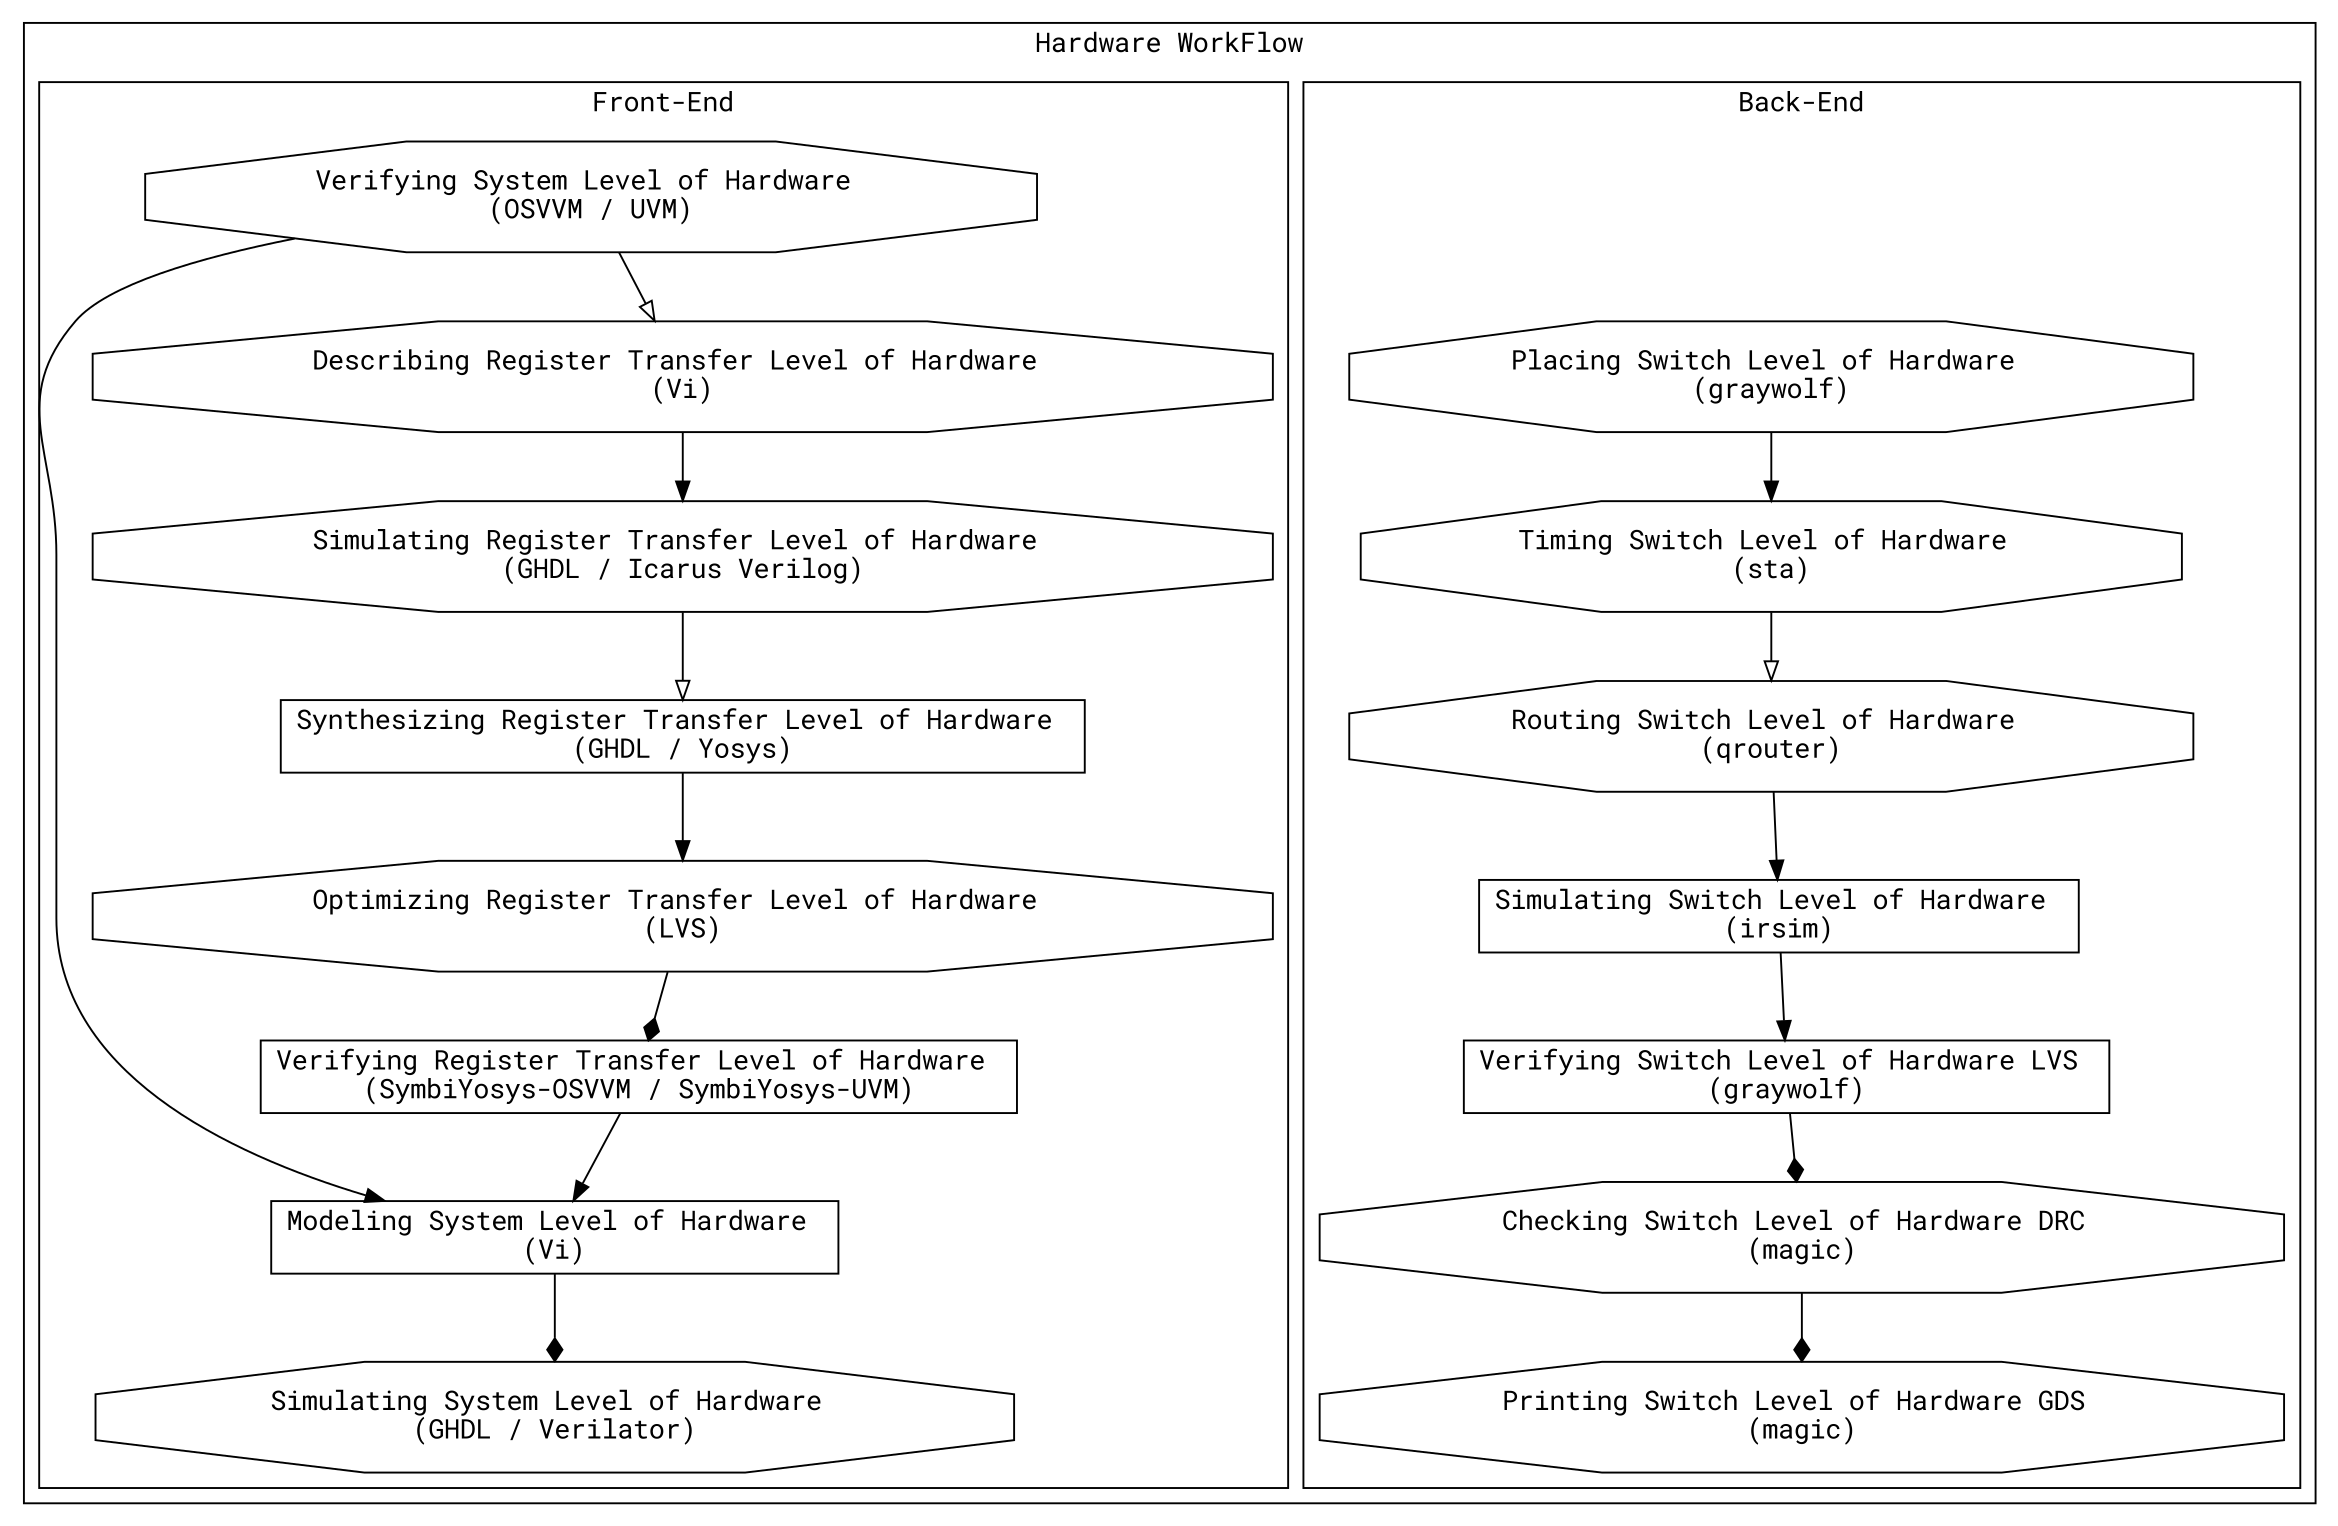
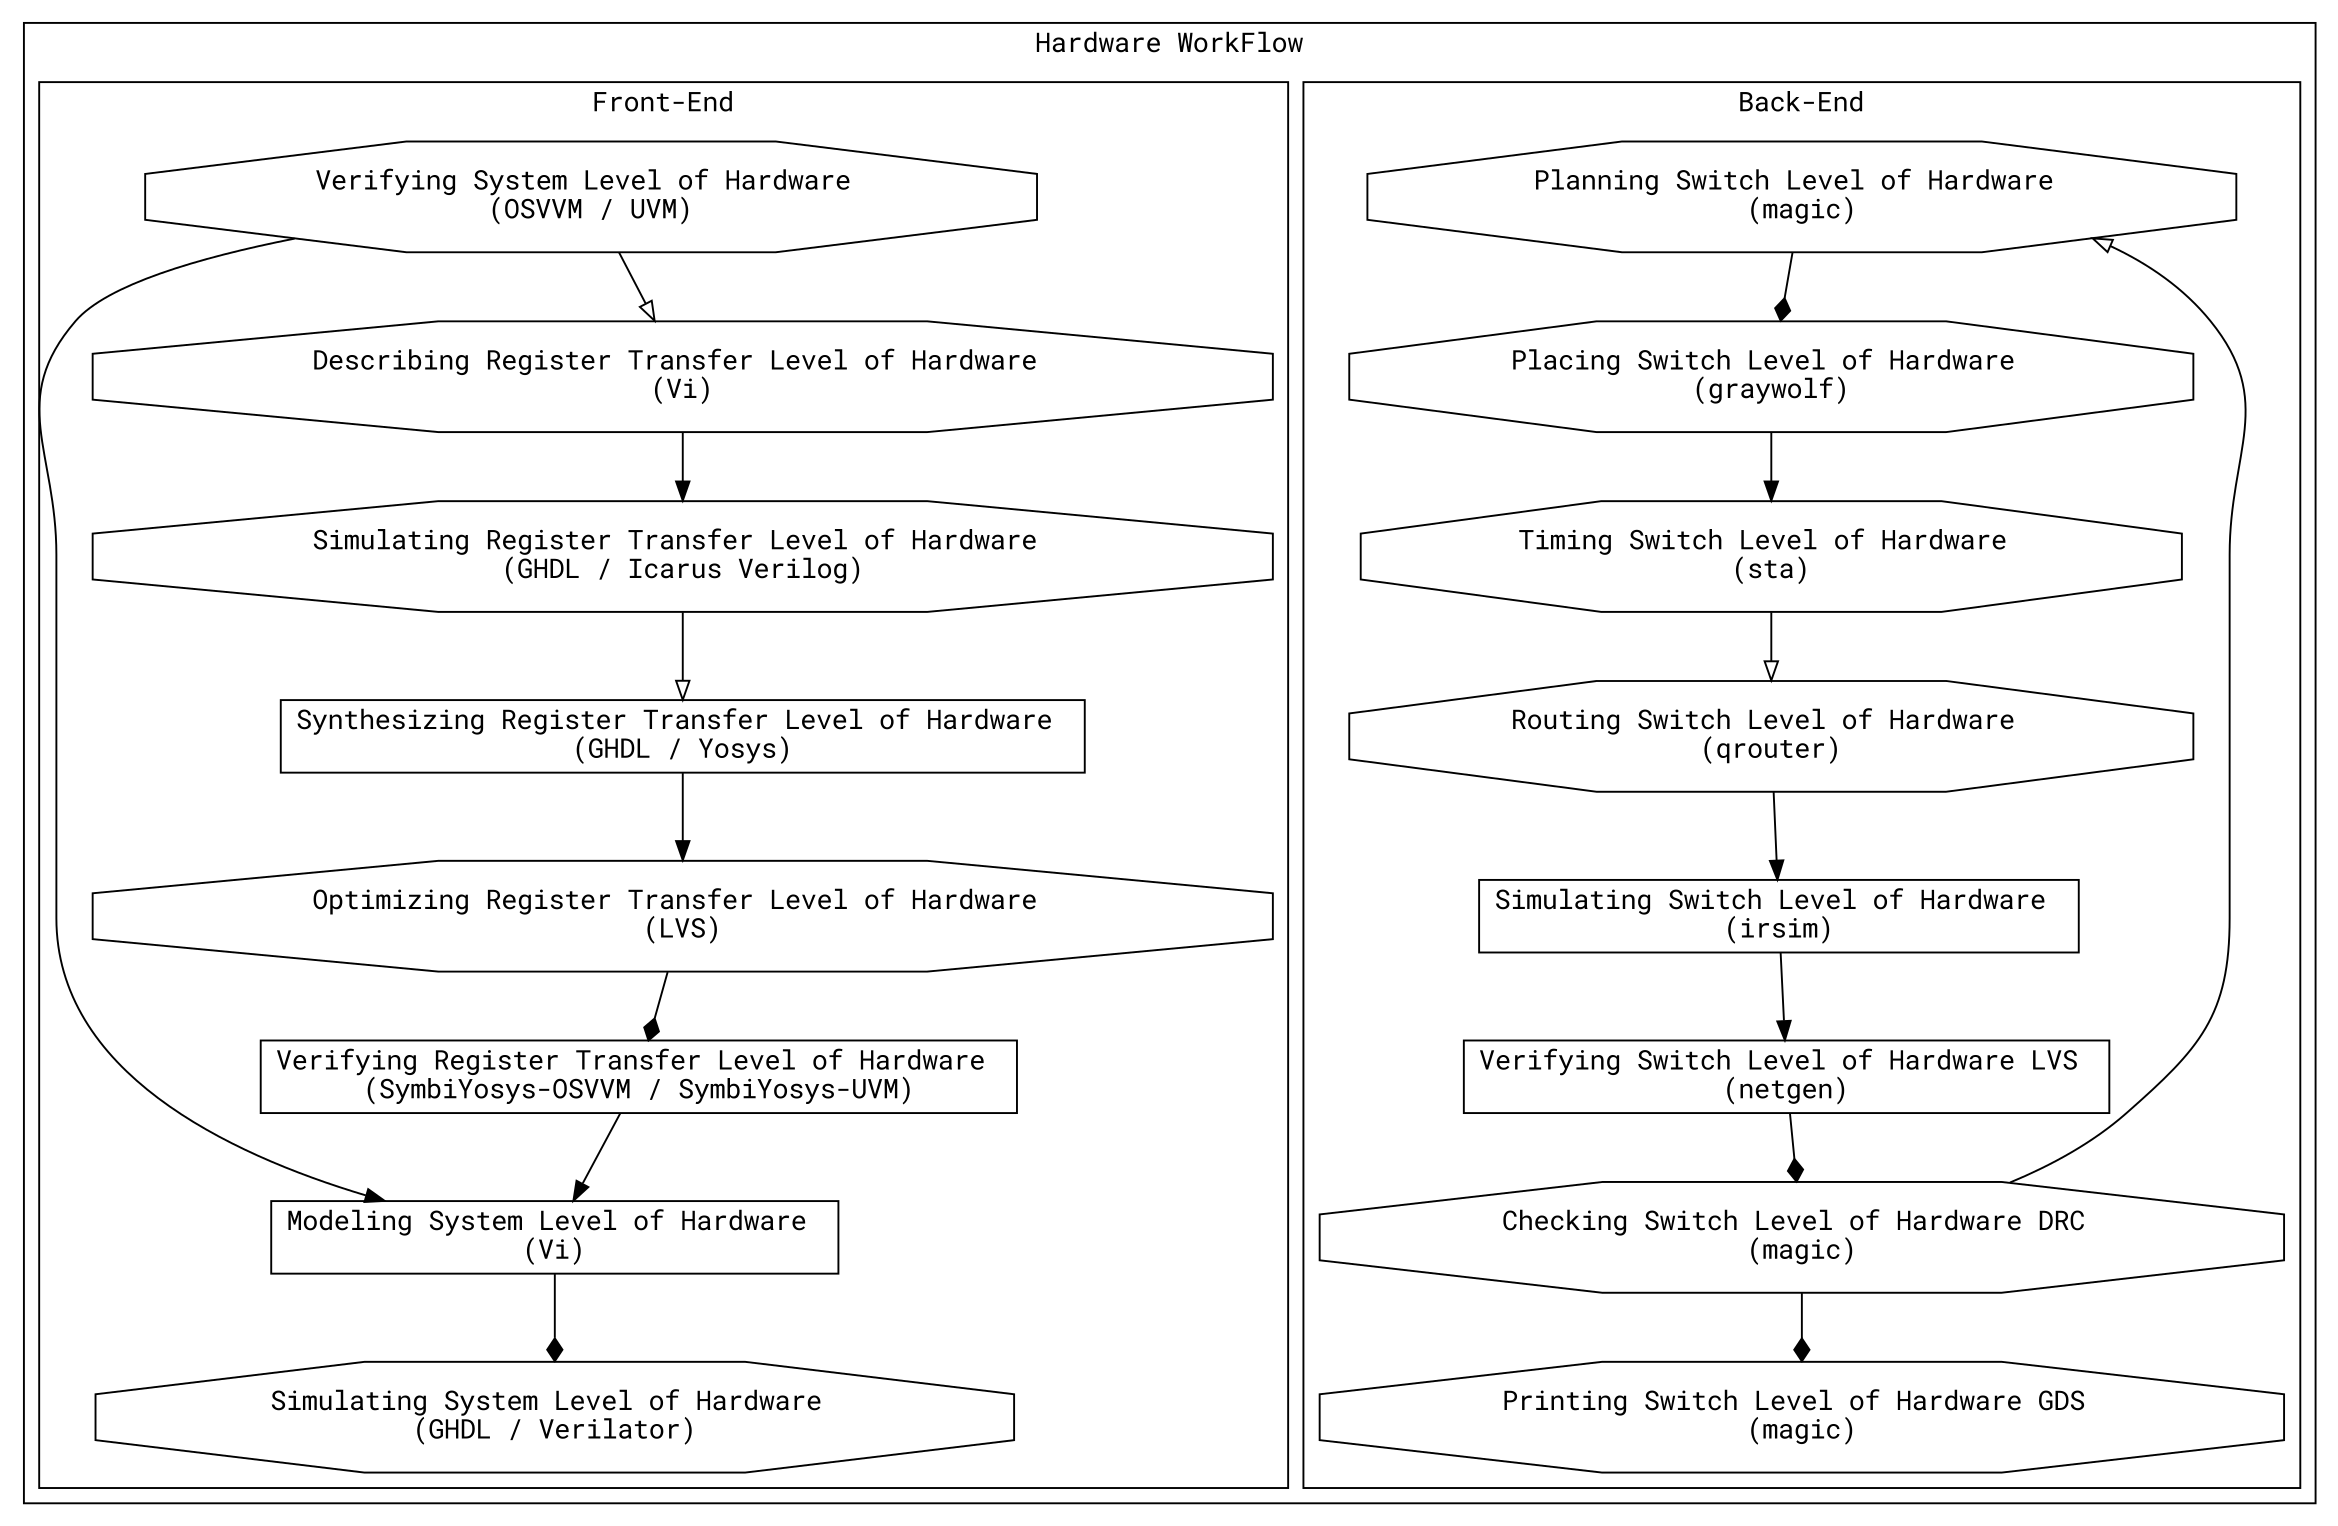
none -> (1802, 197)
(1787, 1077) -> (1787, 1077)
